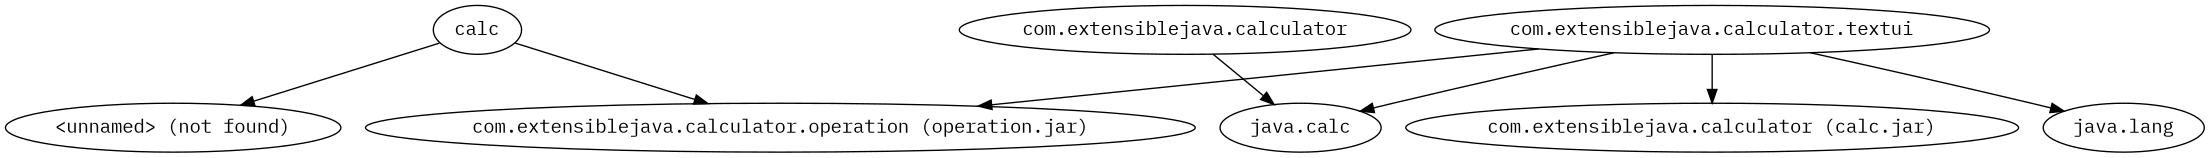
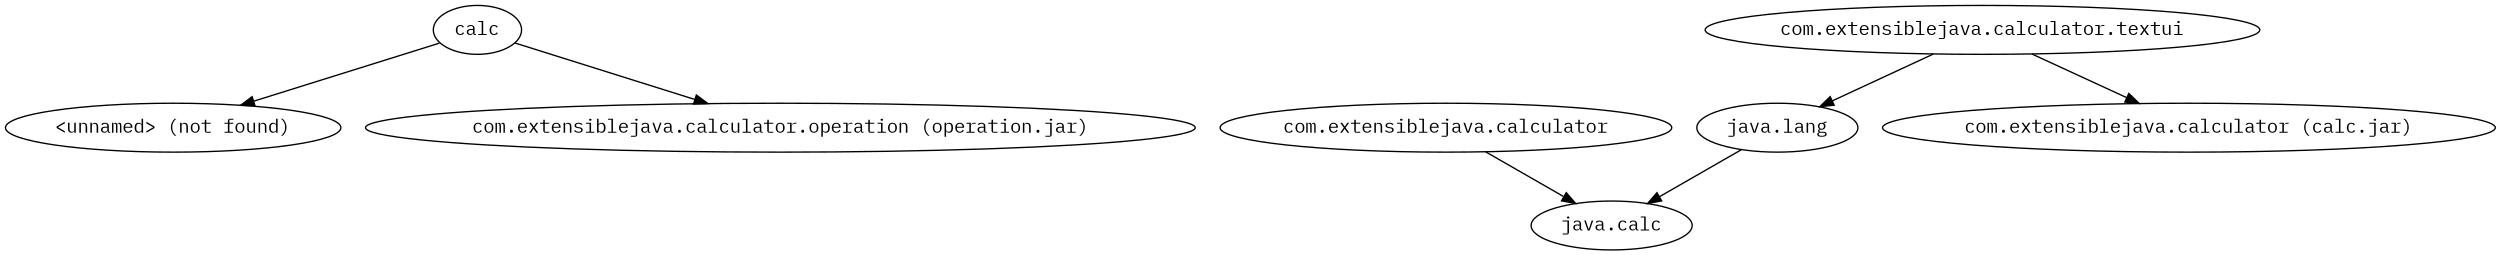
(1265, 77) -> none
(1494, 80) -> (1700, 173)
